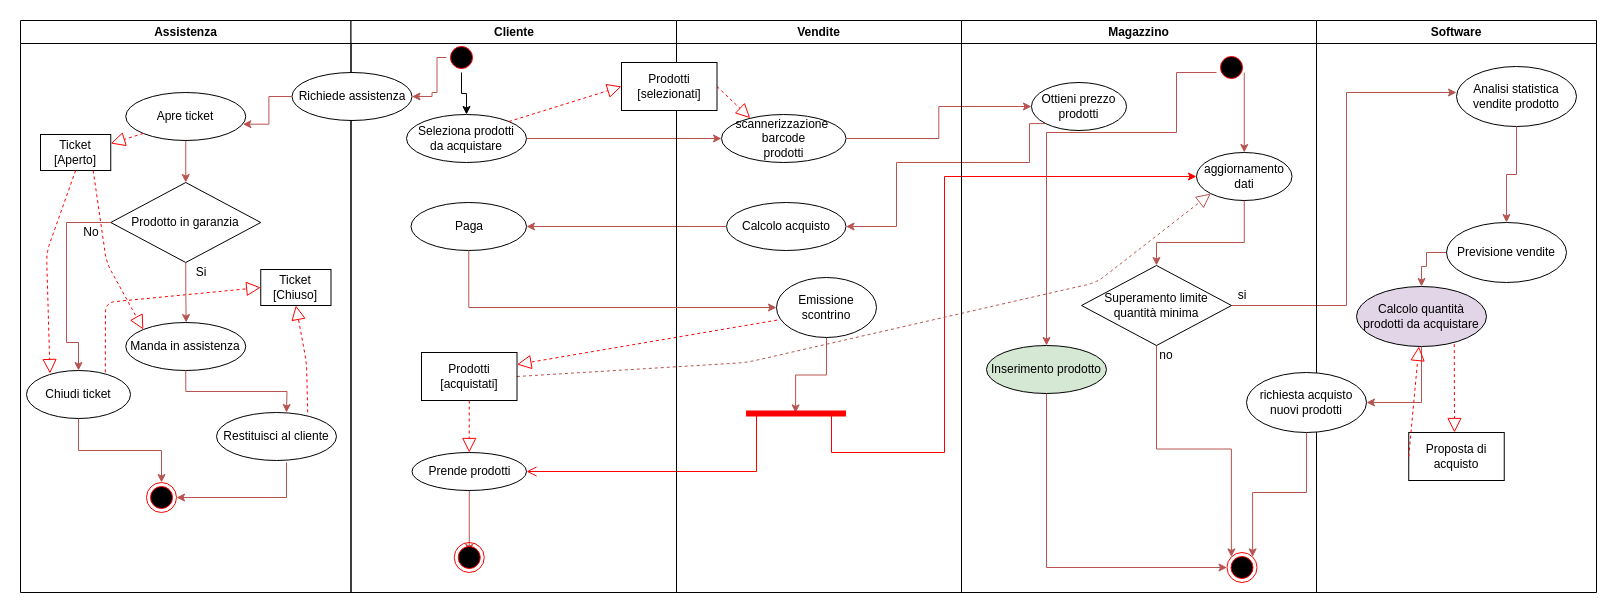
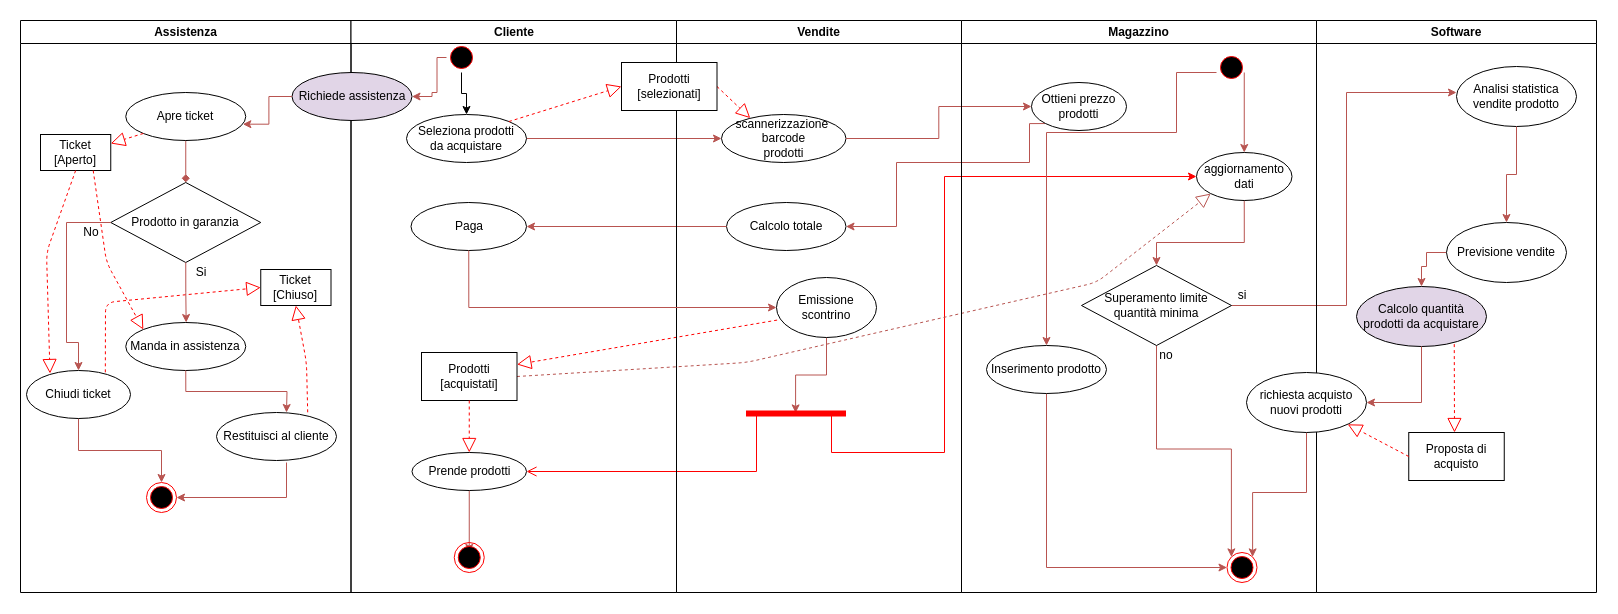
(352, 97) -> (352, 97)
(186, 174) -> (186, 173)
(787, 227) -> (787, 227)
(1047, 370) -> (1047, 370)
(1413, 409) -> (1384, 444)
